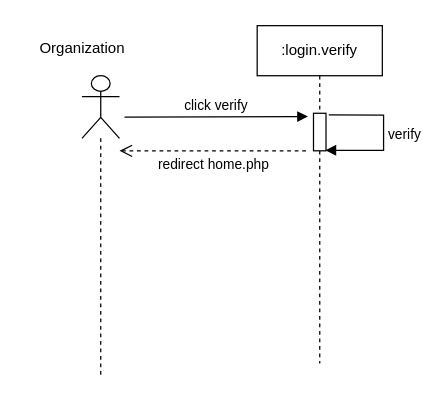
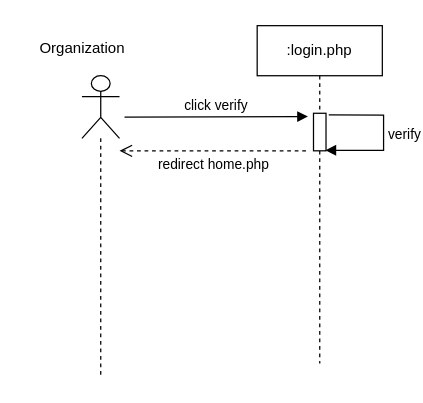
(319, 51) -> (319, 51)
